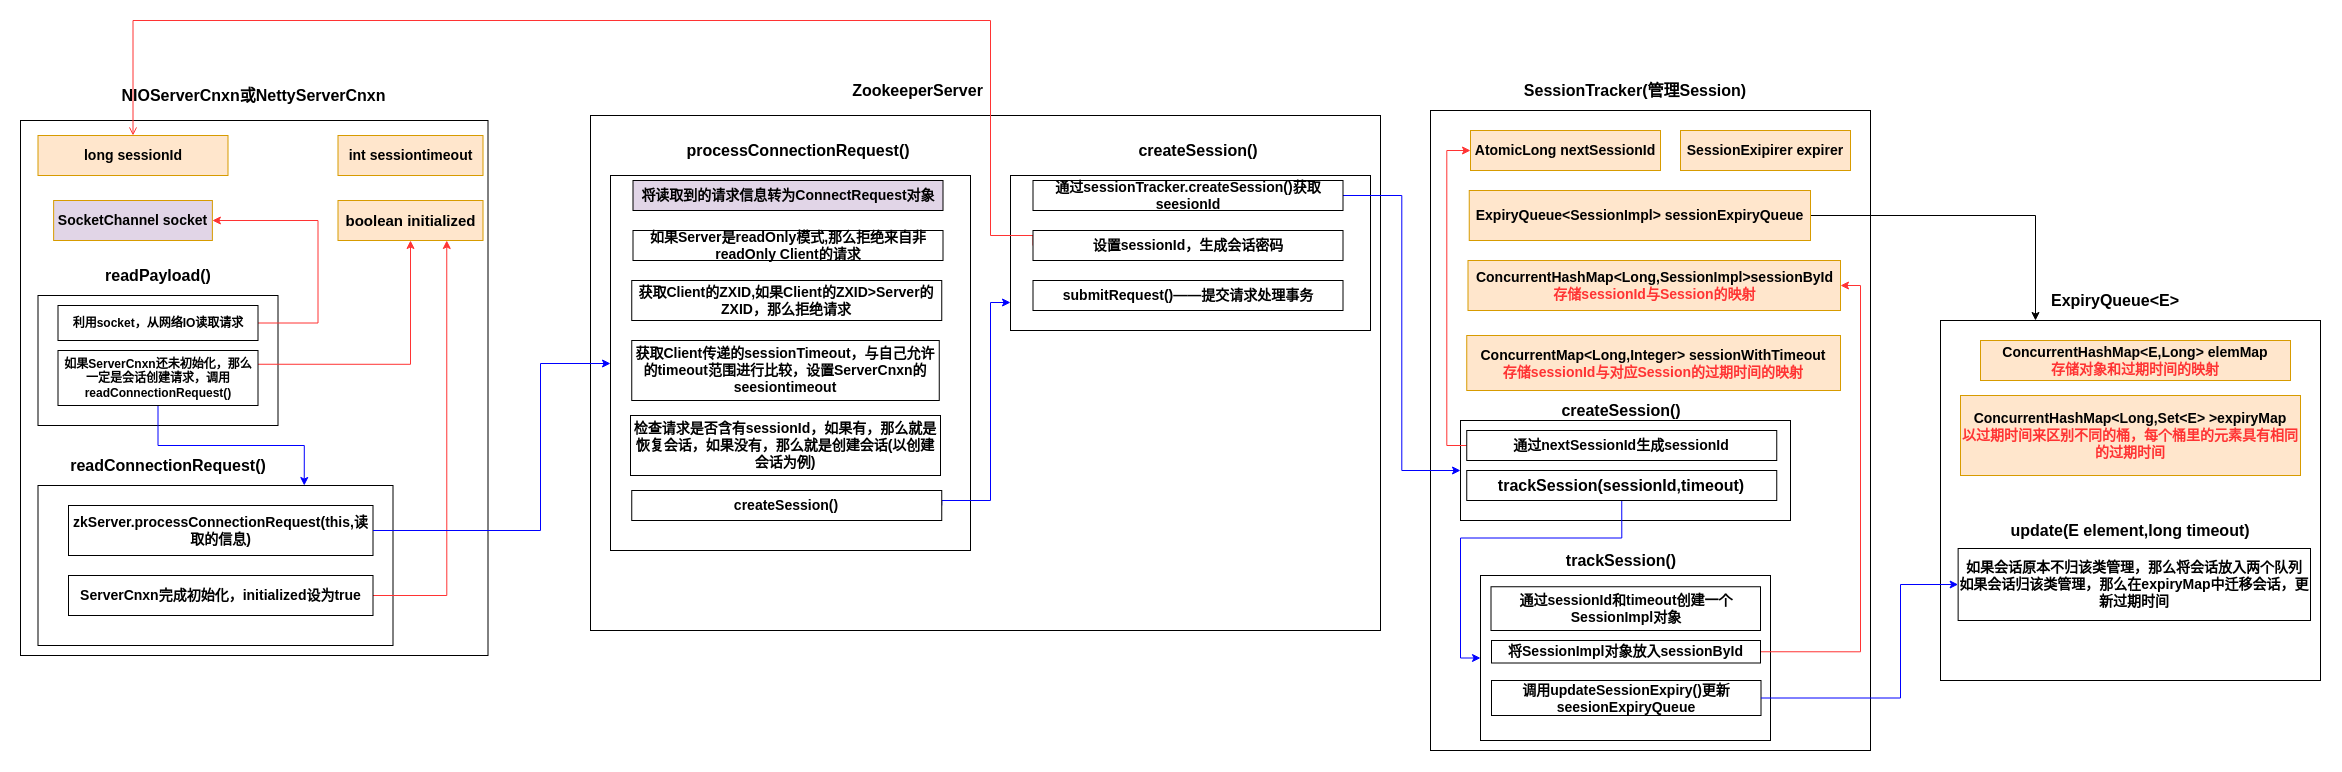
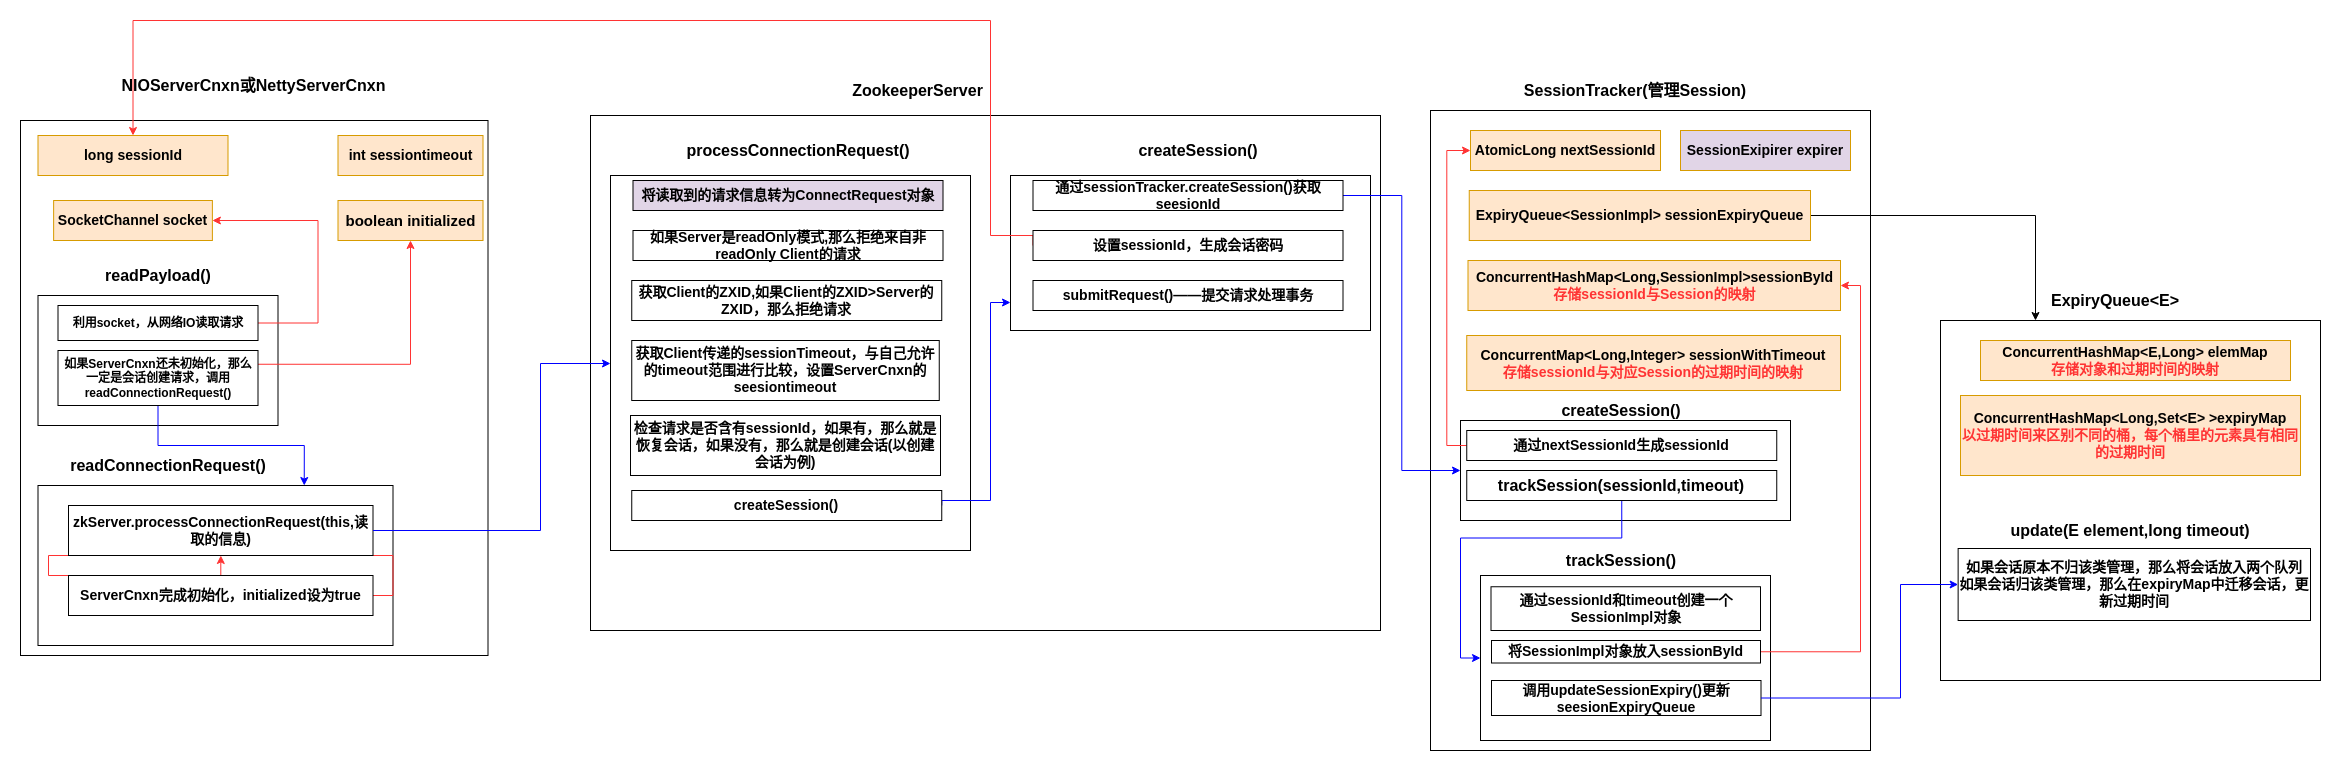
(254, 96) -> (254, 86)
(133, 128) -> (133, 127)
(1766, 151) -> (1766, 151)
(133, 221) -> (133, 221)
(447, 448) -> (49, 566)
